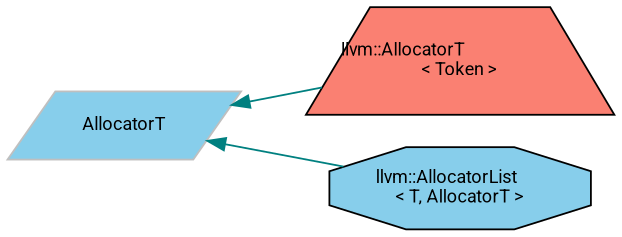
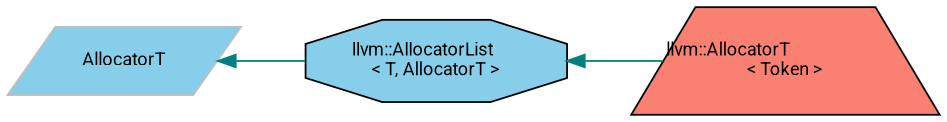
(286, 94) -> (624, 61)
